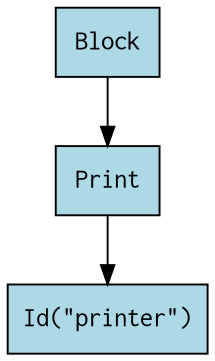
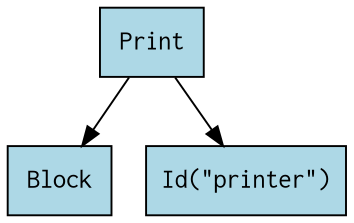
(108, 102) -> (111, 104)
